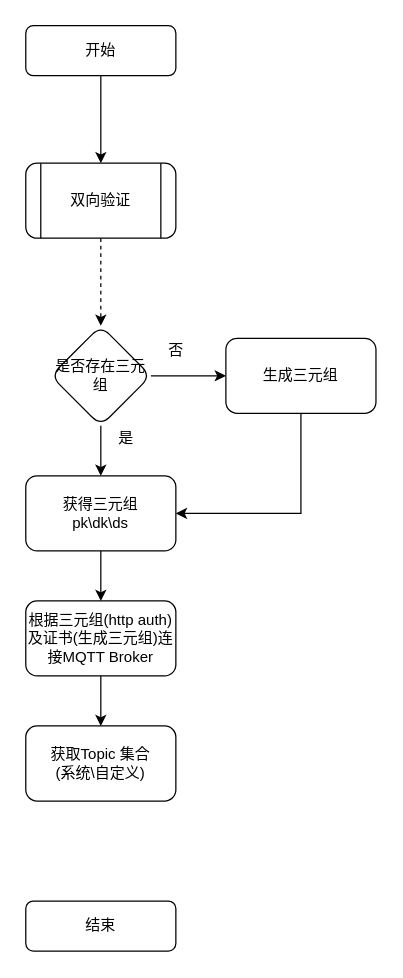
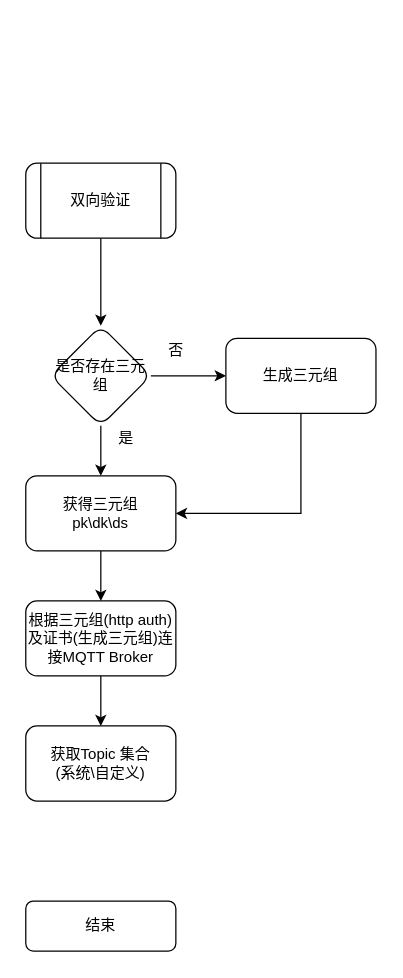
(101, 51) -> none
(101, 115) -> none
(101, 276) -> (101, 276)
